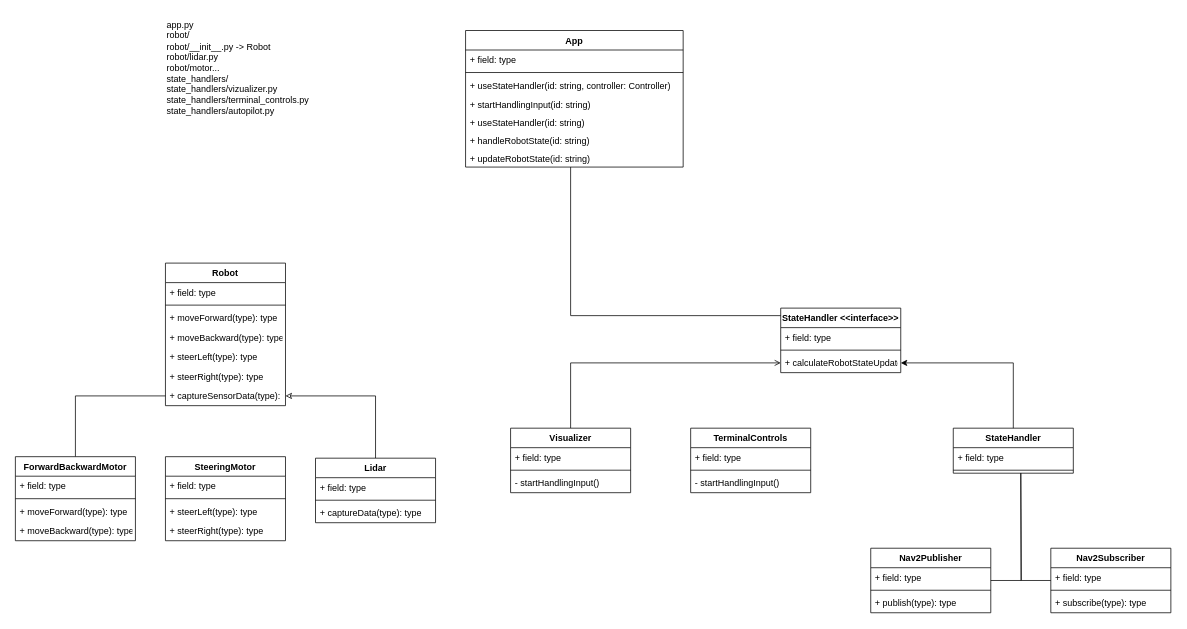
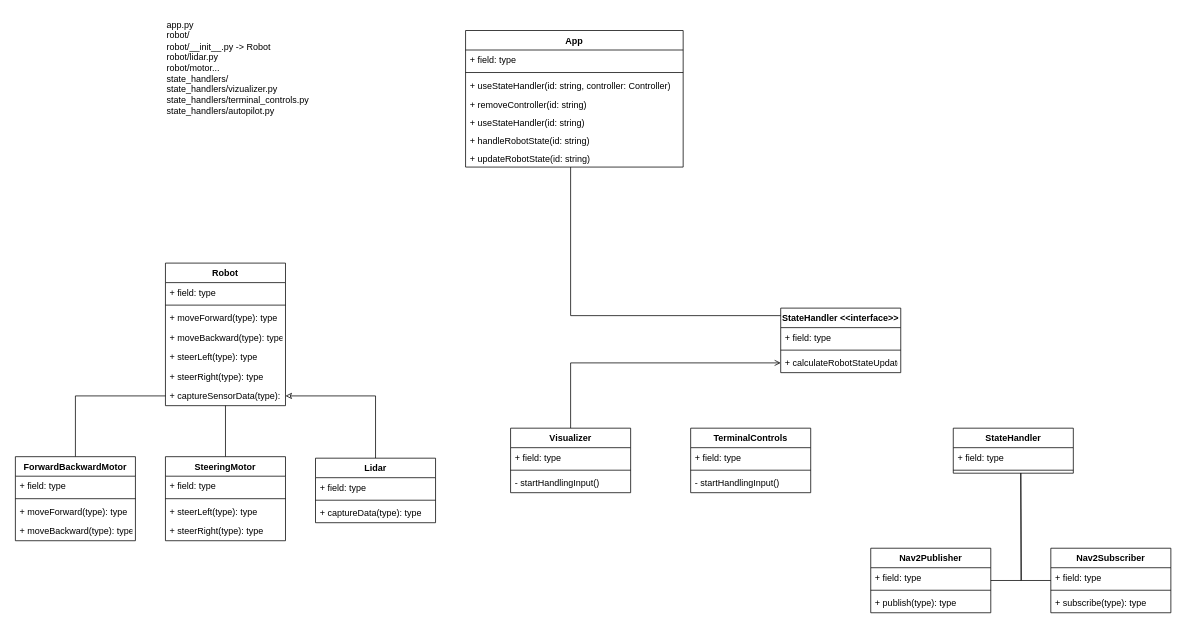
(542, 105) -> (537, 105)
(1013, 395) -> none
none -> (225, 432)
